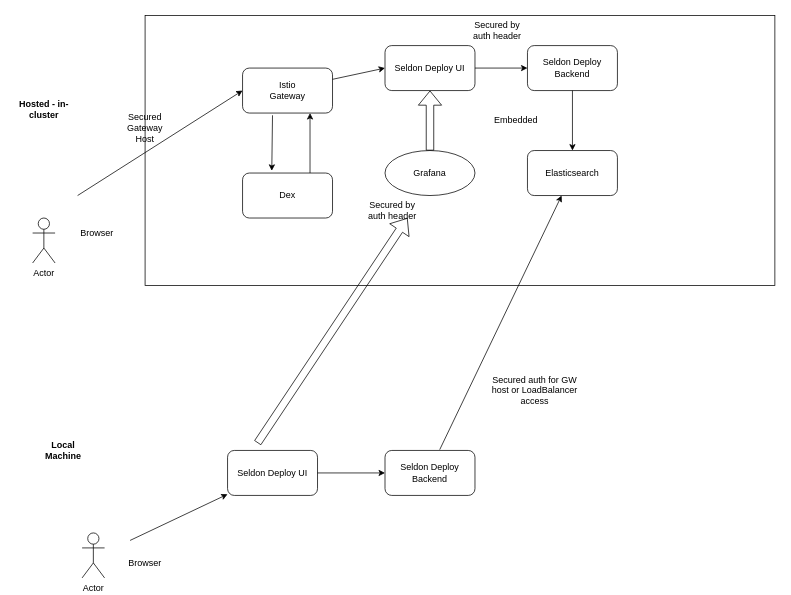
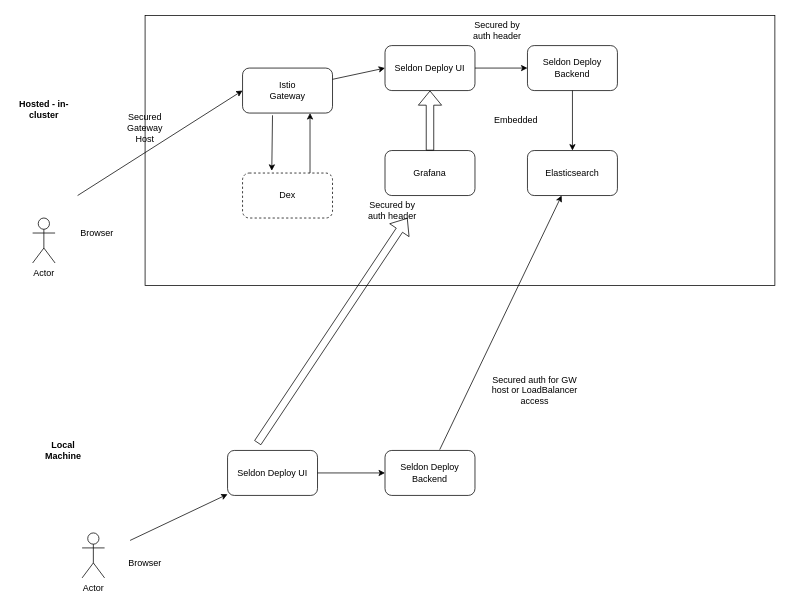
(430, 173) -> (430, 173)
(288, 195) -> (288, 195)
